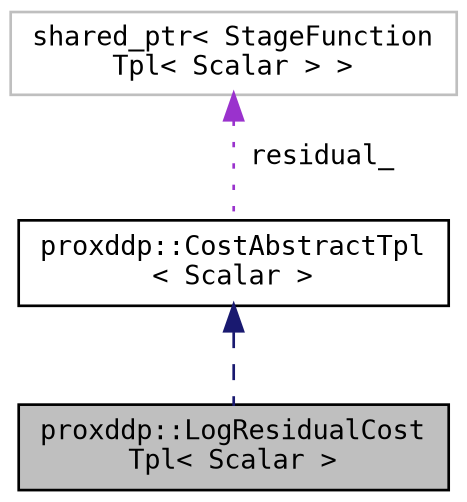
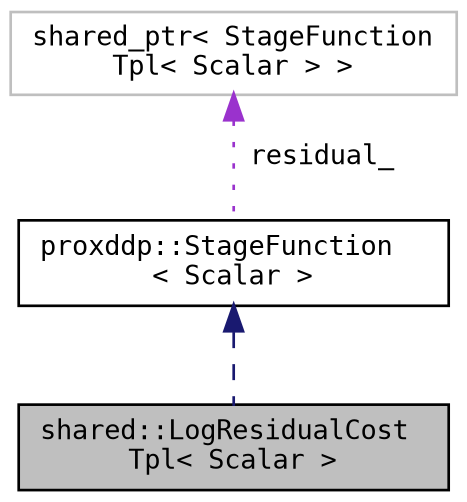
(234, 263) -> (234, 263)
(234, 447) -> (234, 447)
